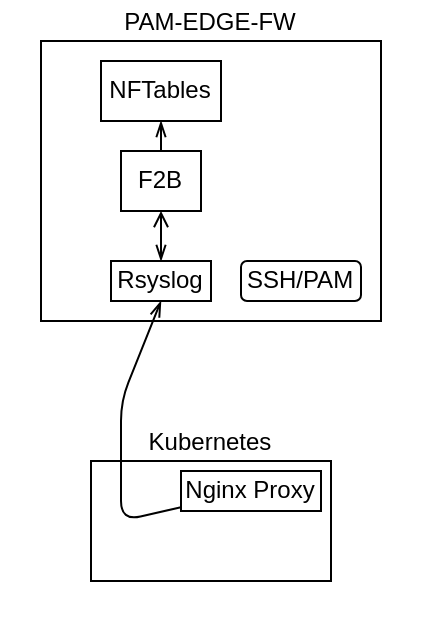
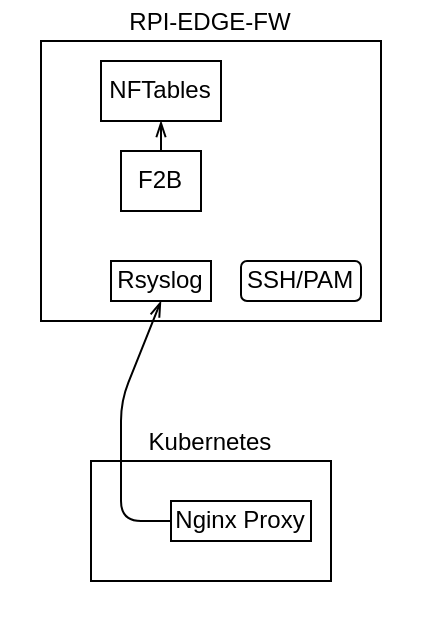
(211, 21) -> (211, 21)
(161, 235) -> none
(251, 491) -> (241, 521)
